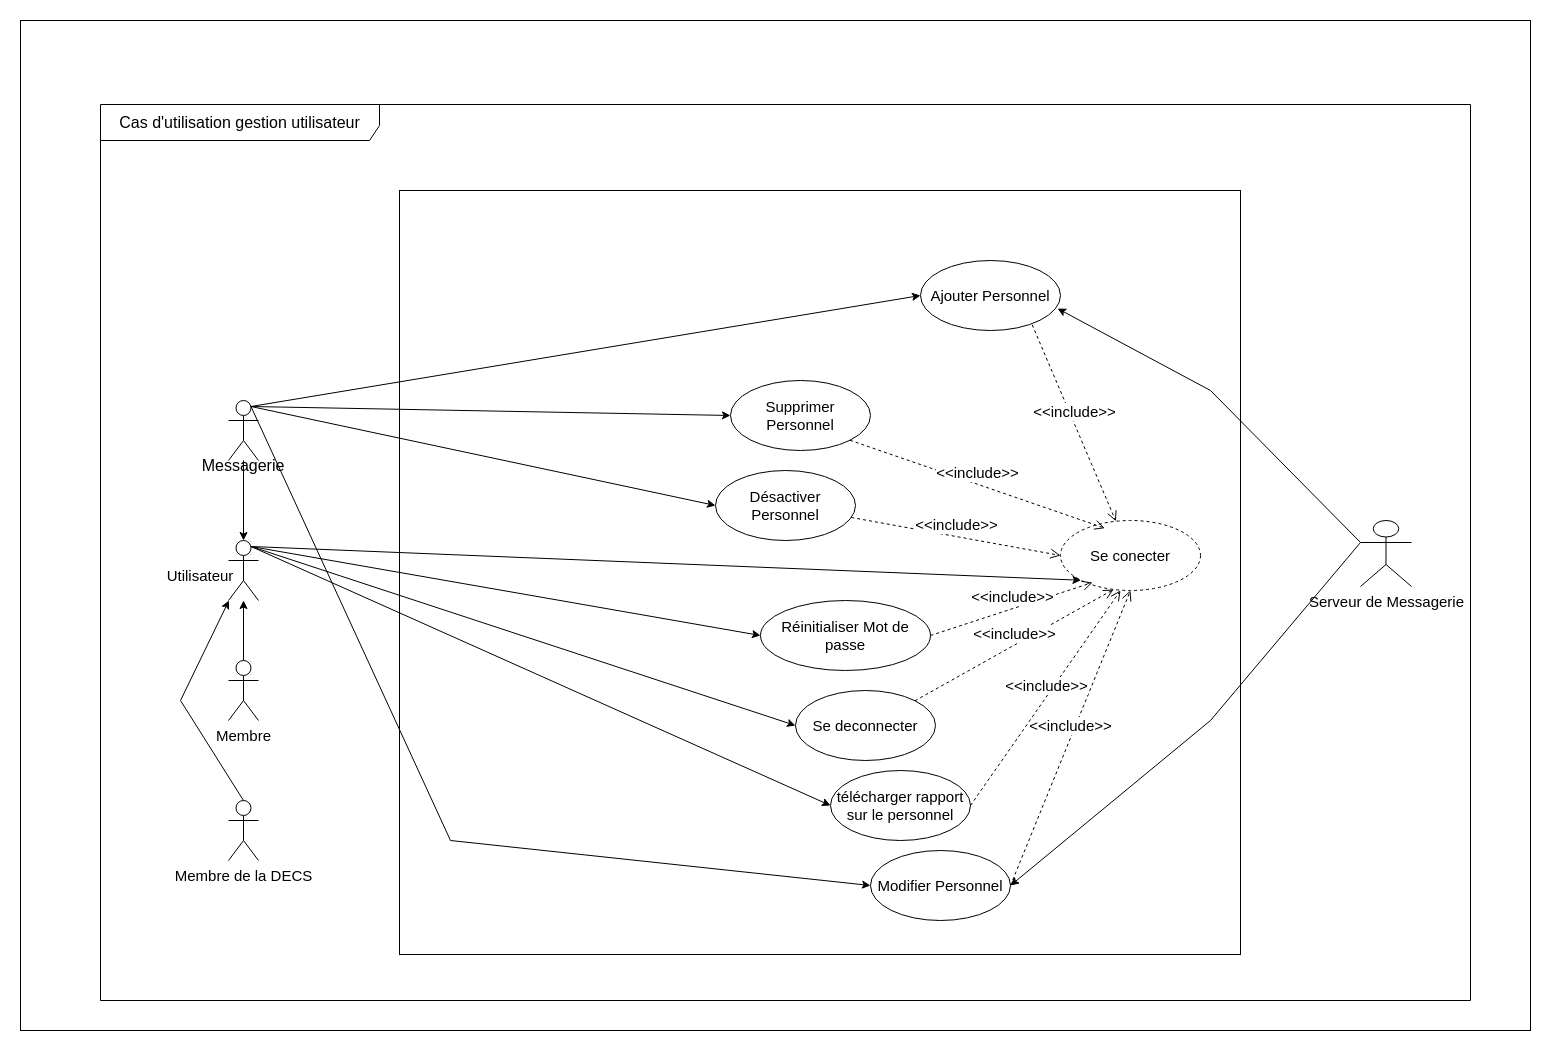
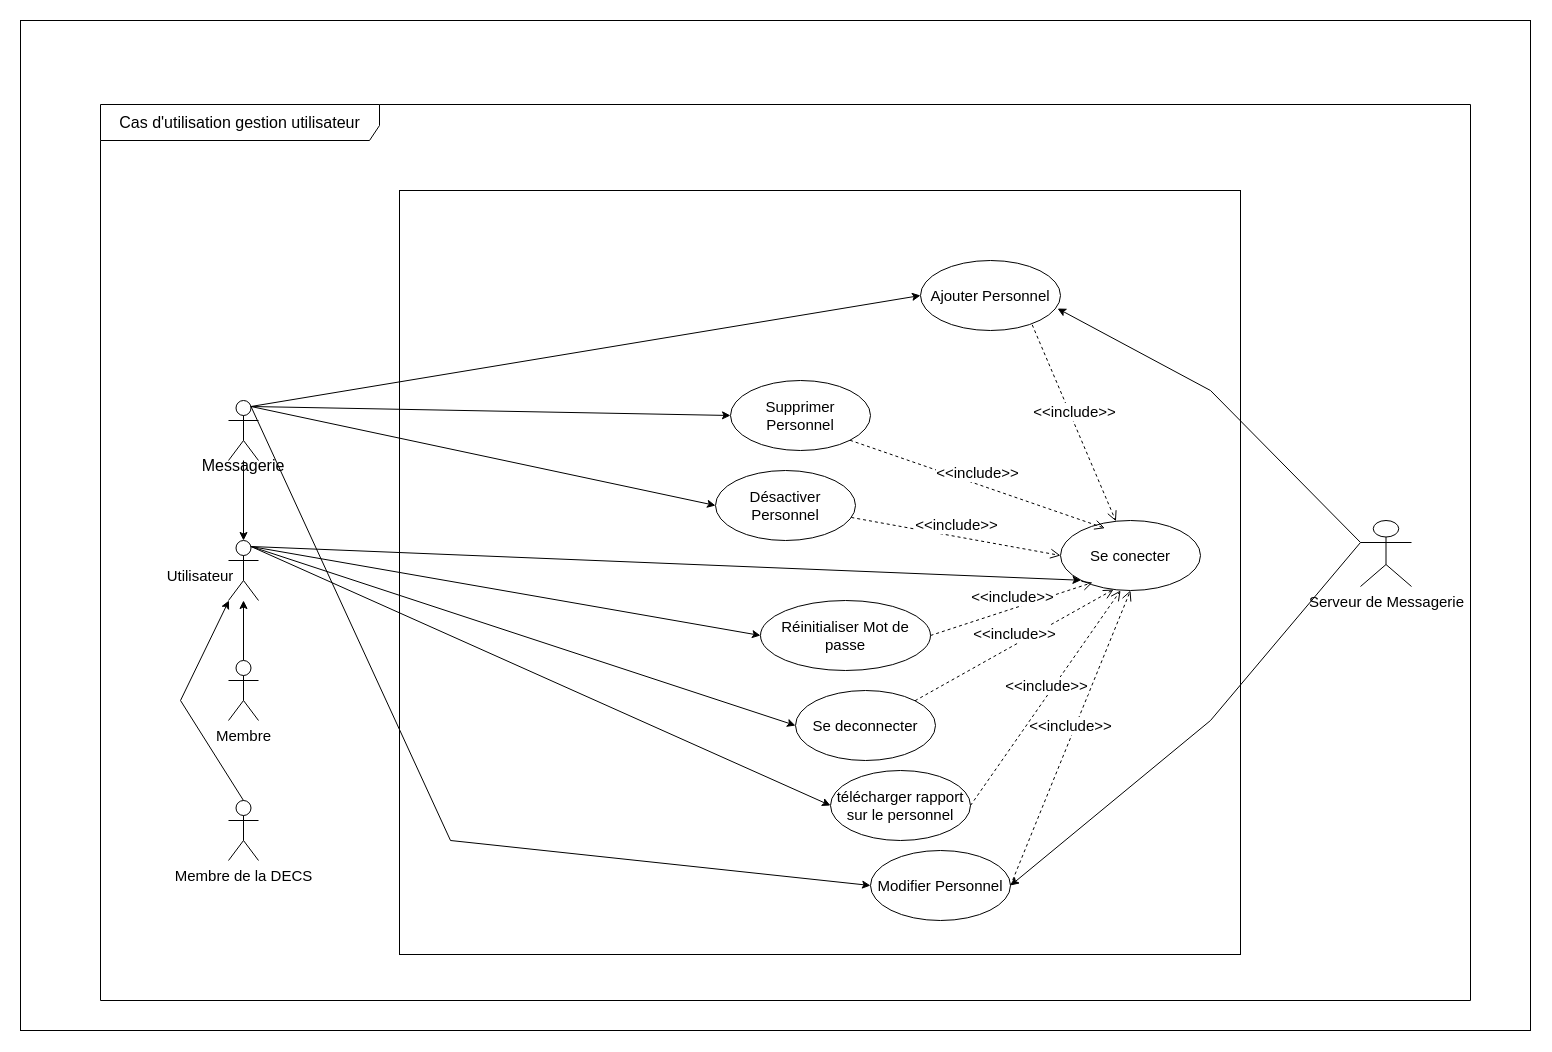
(1131, 556) -> (1131, 556)
